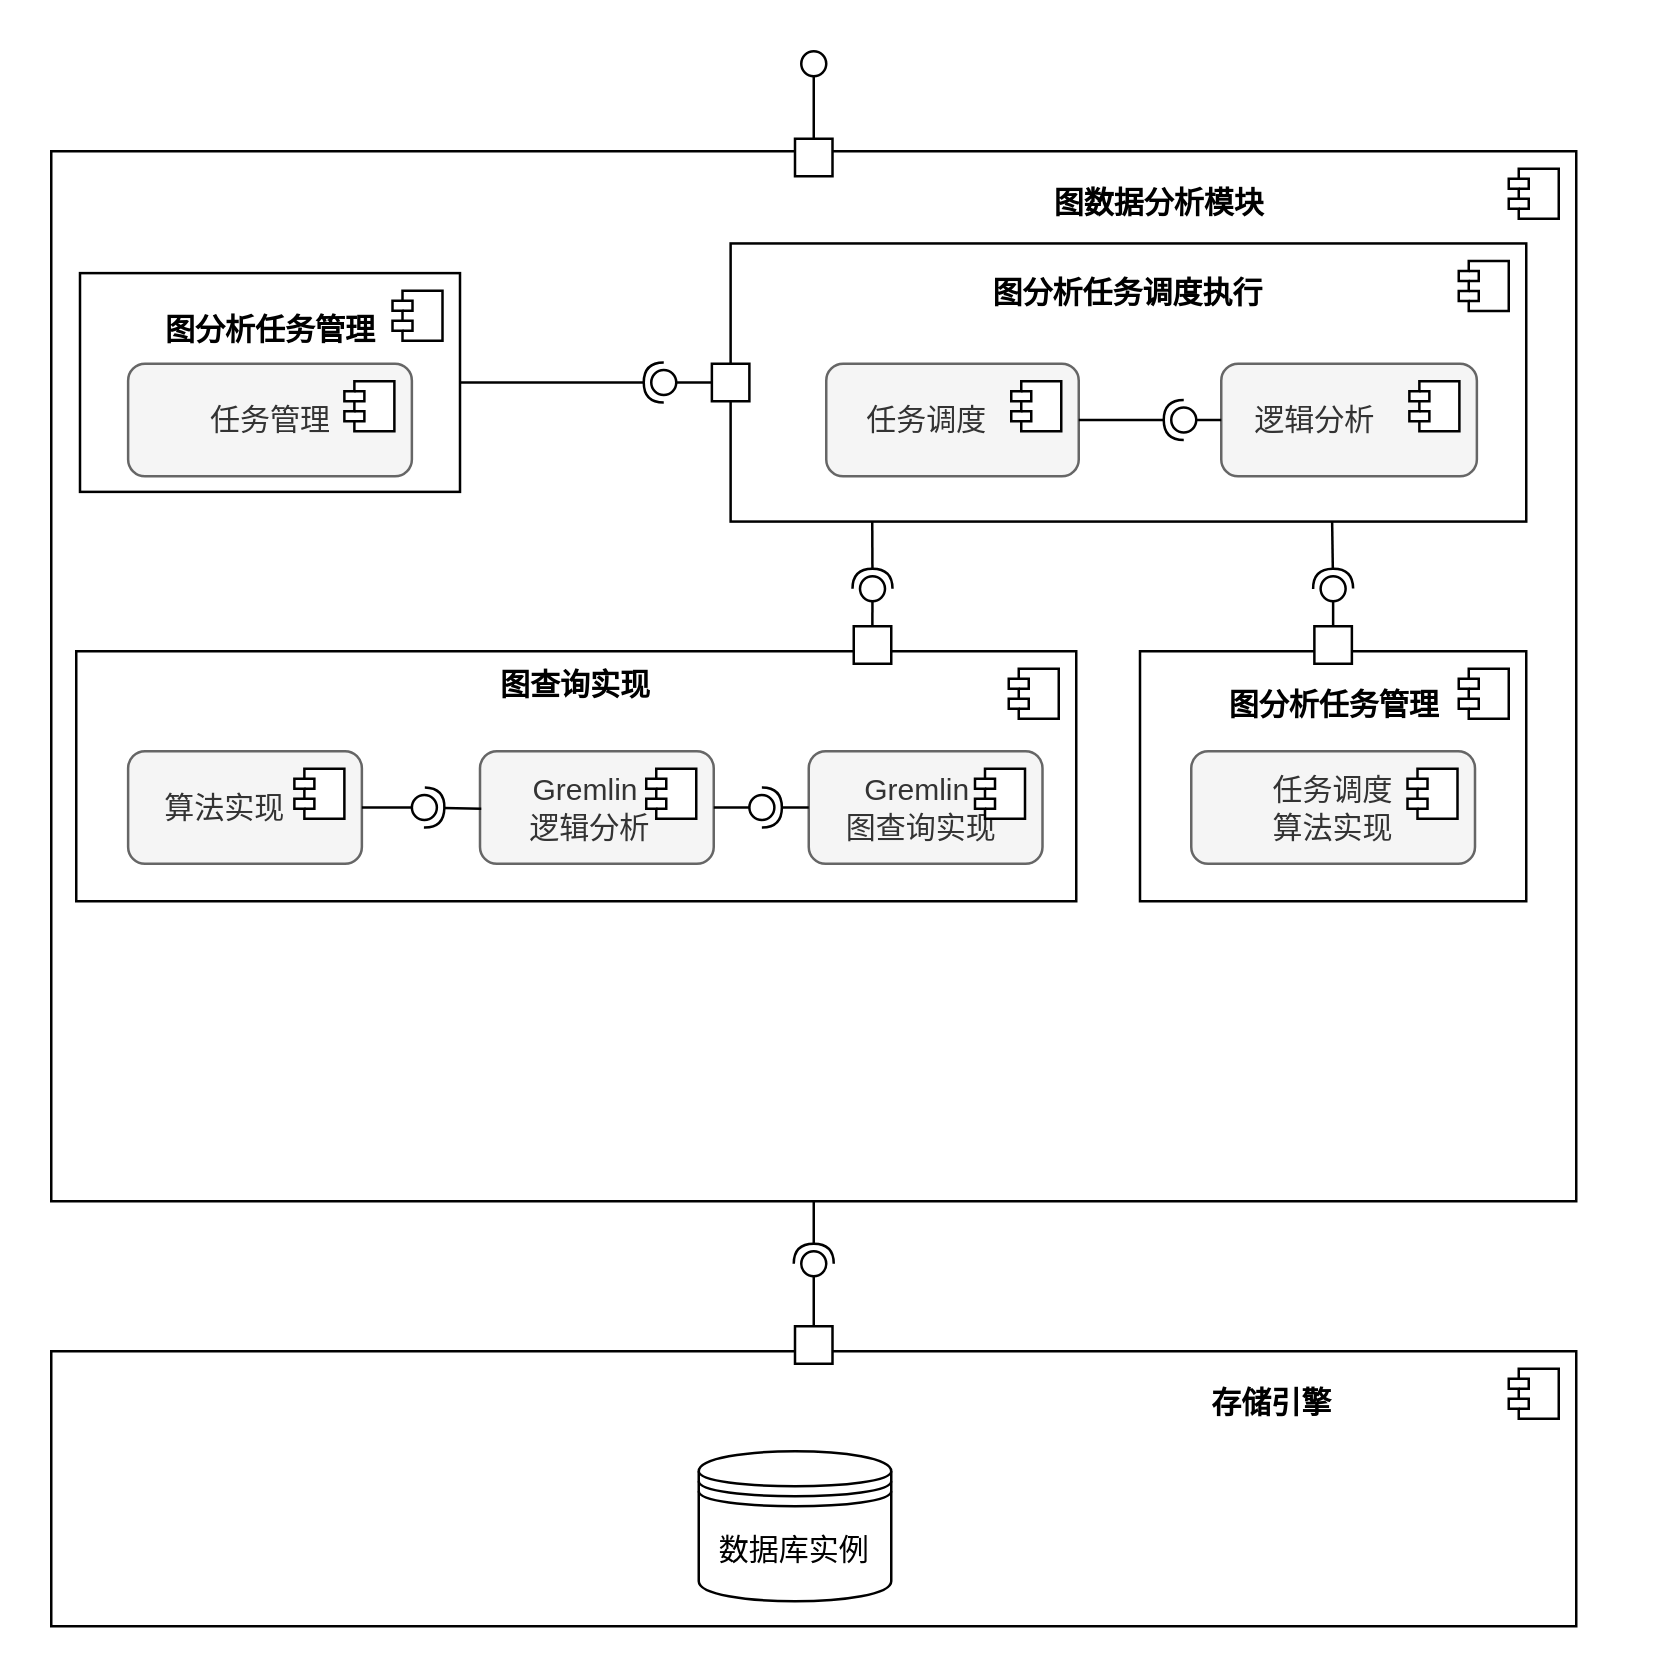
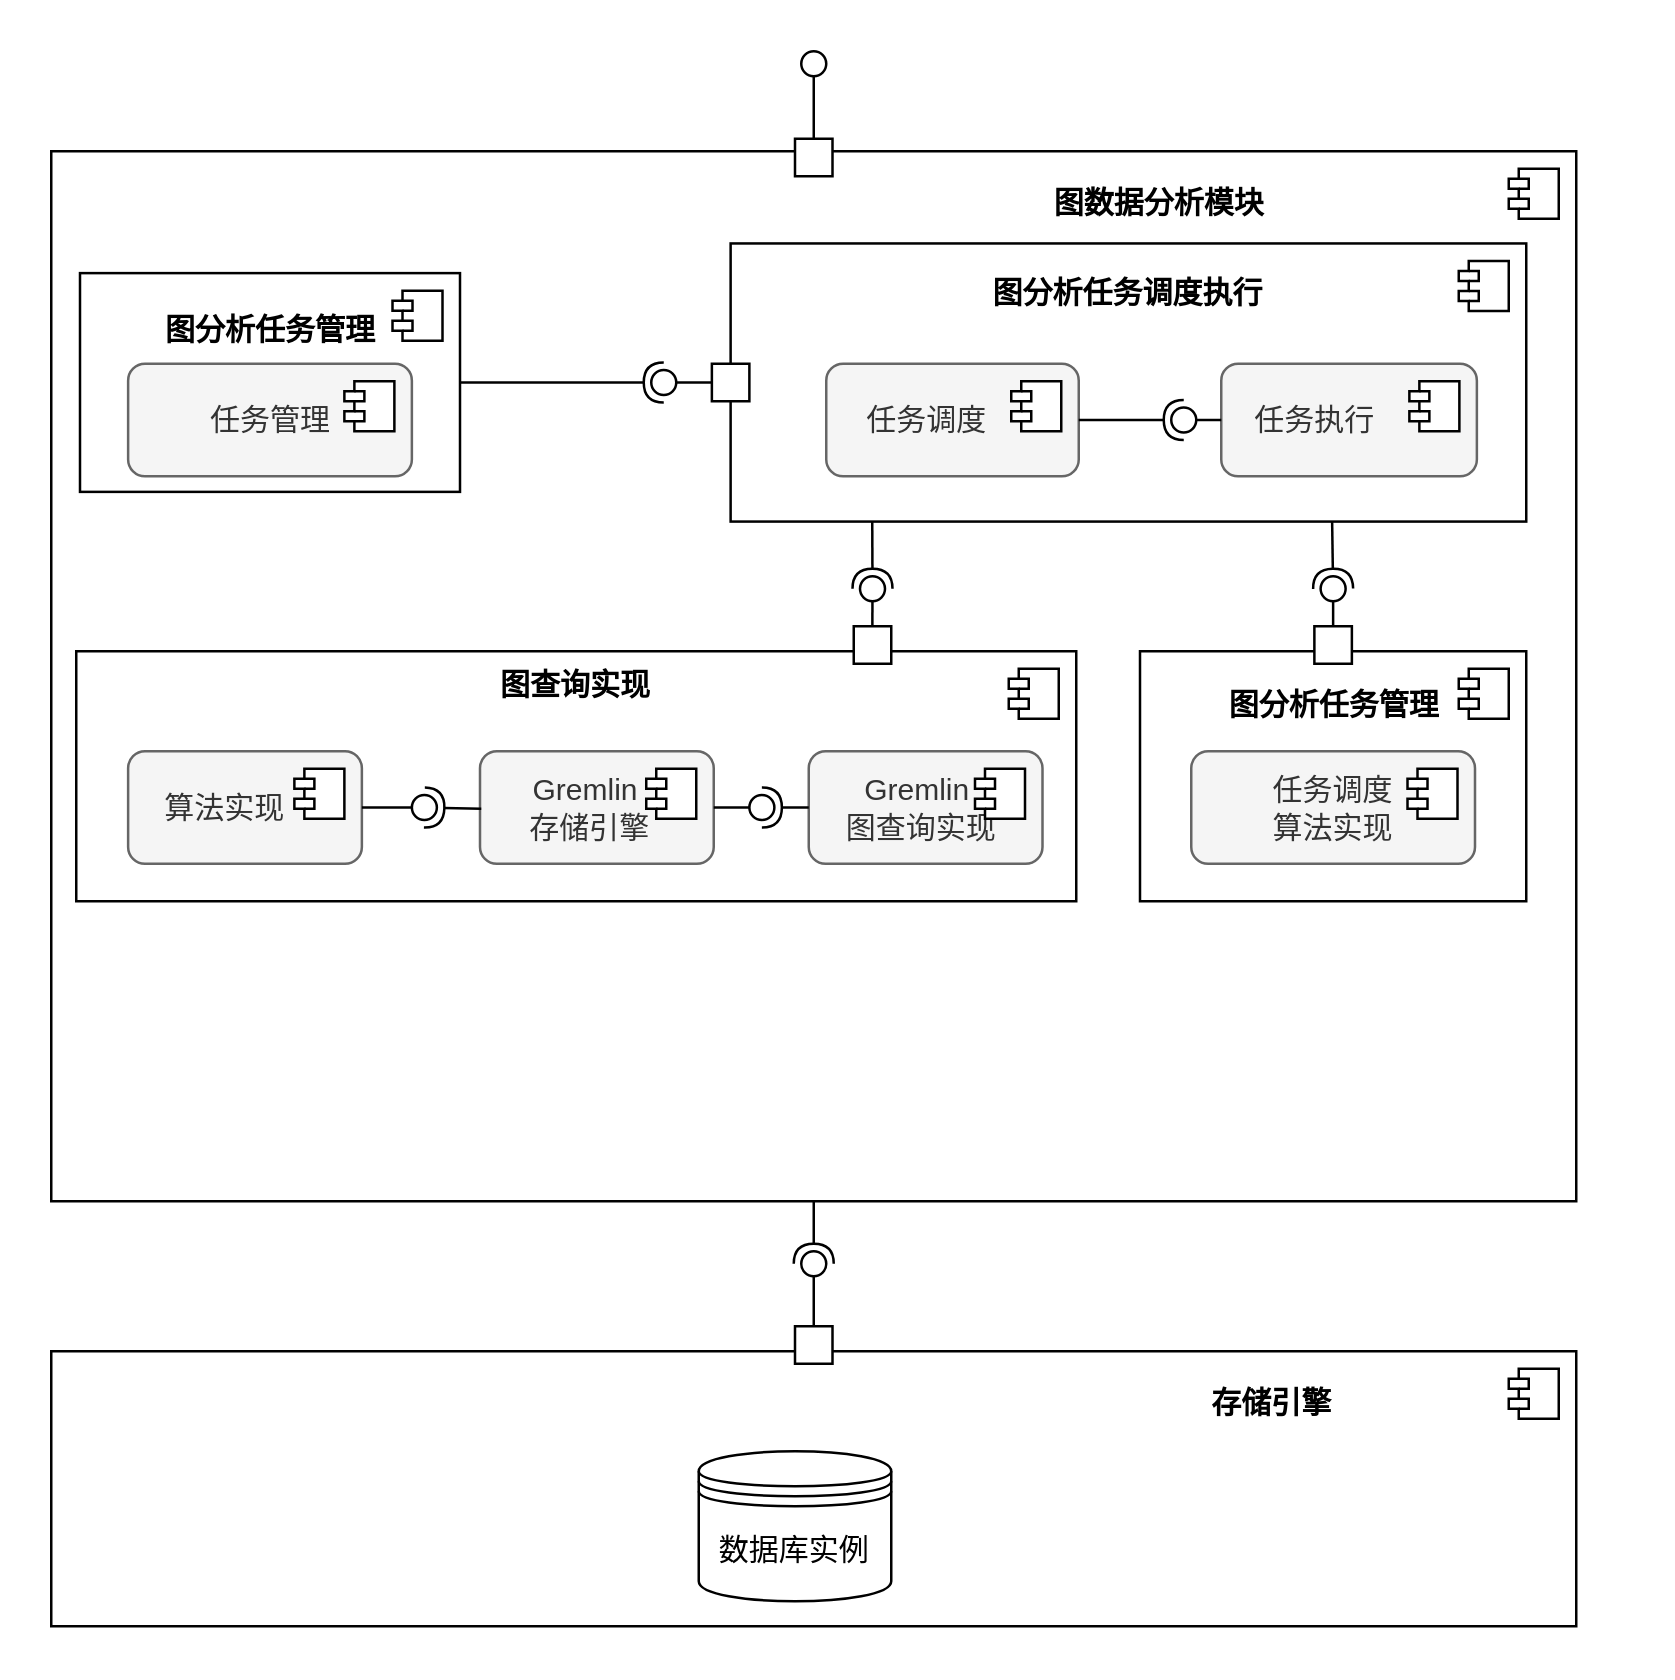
(1349, 421) -> (1349, 421)
(599, 809) -> (599, 809)
